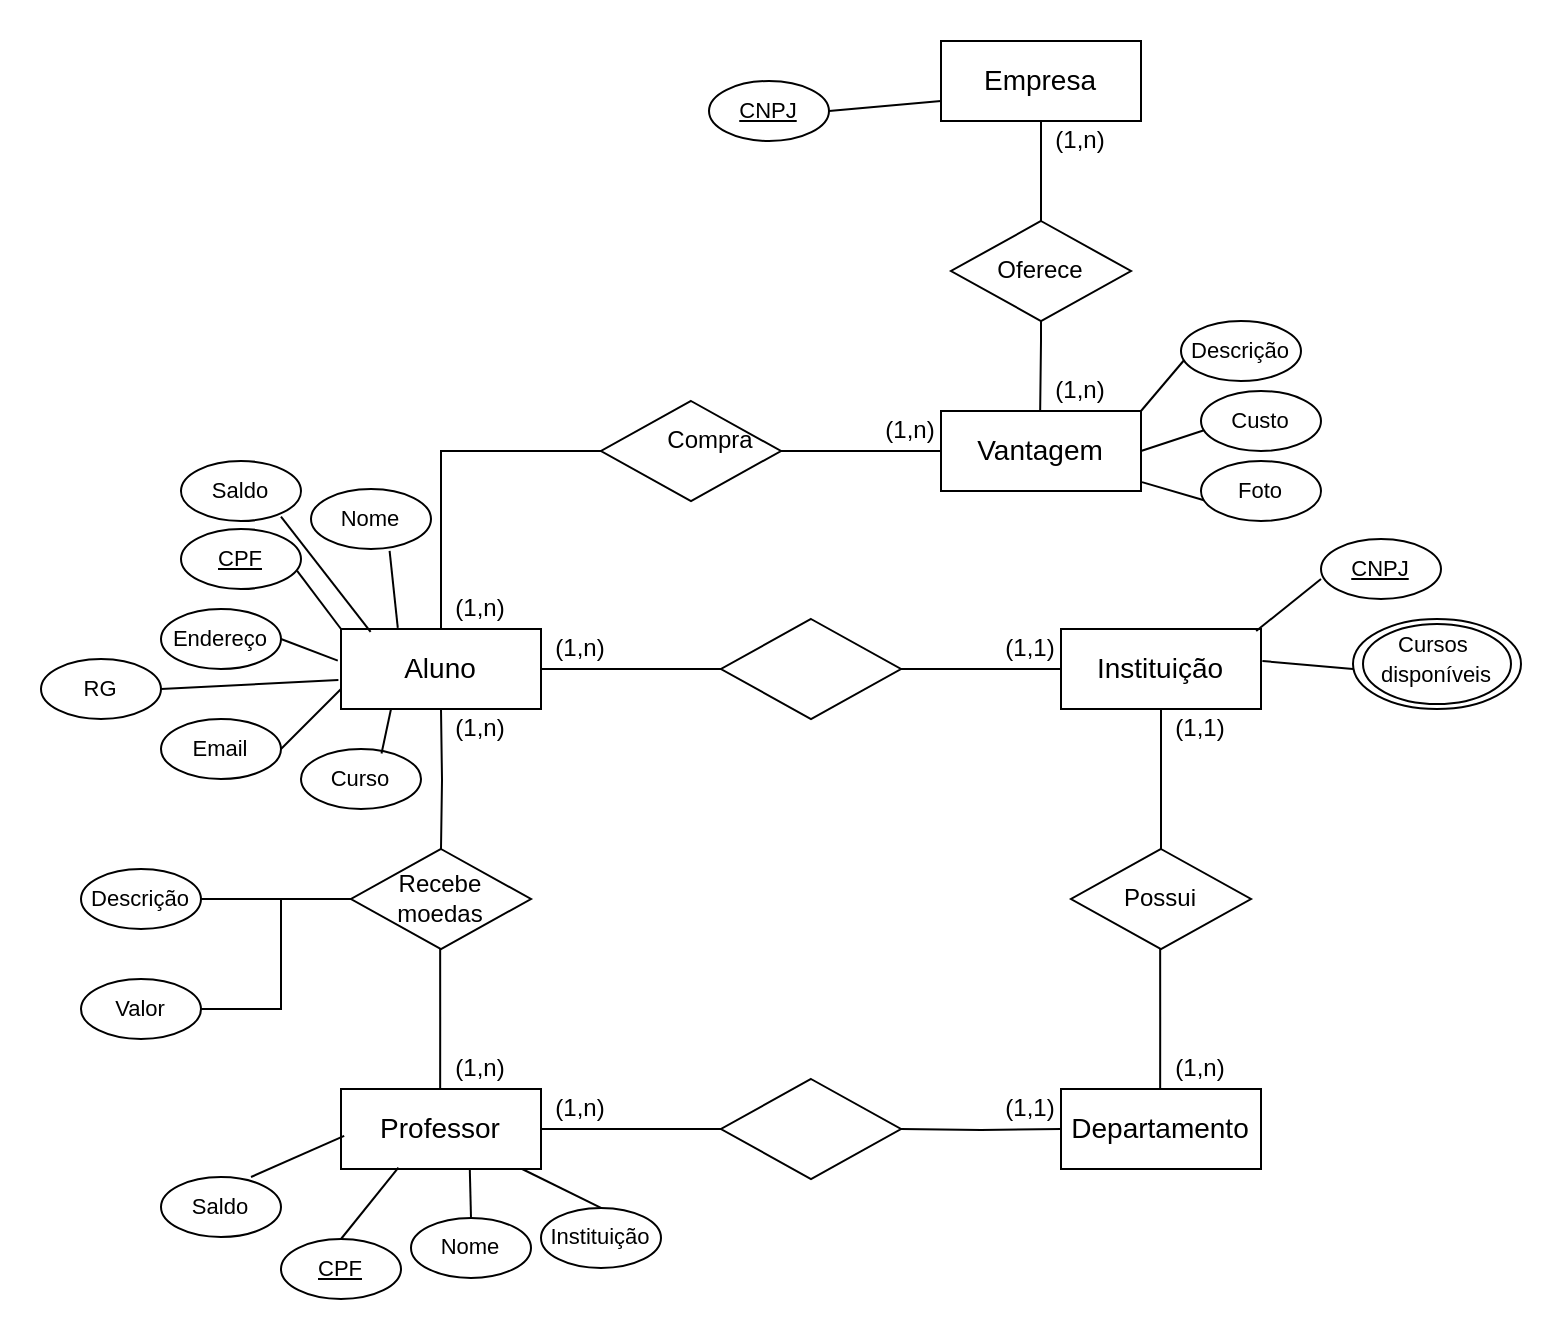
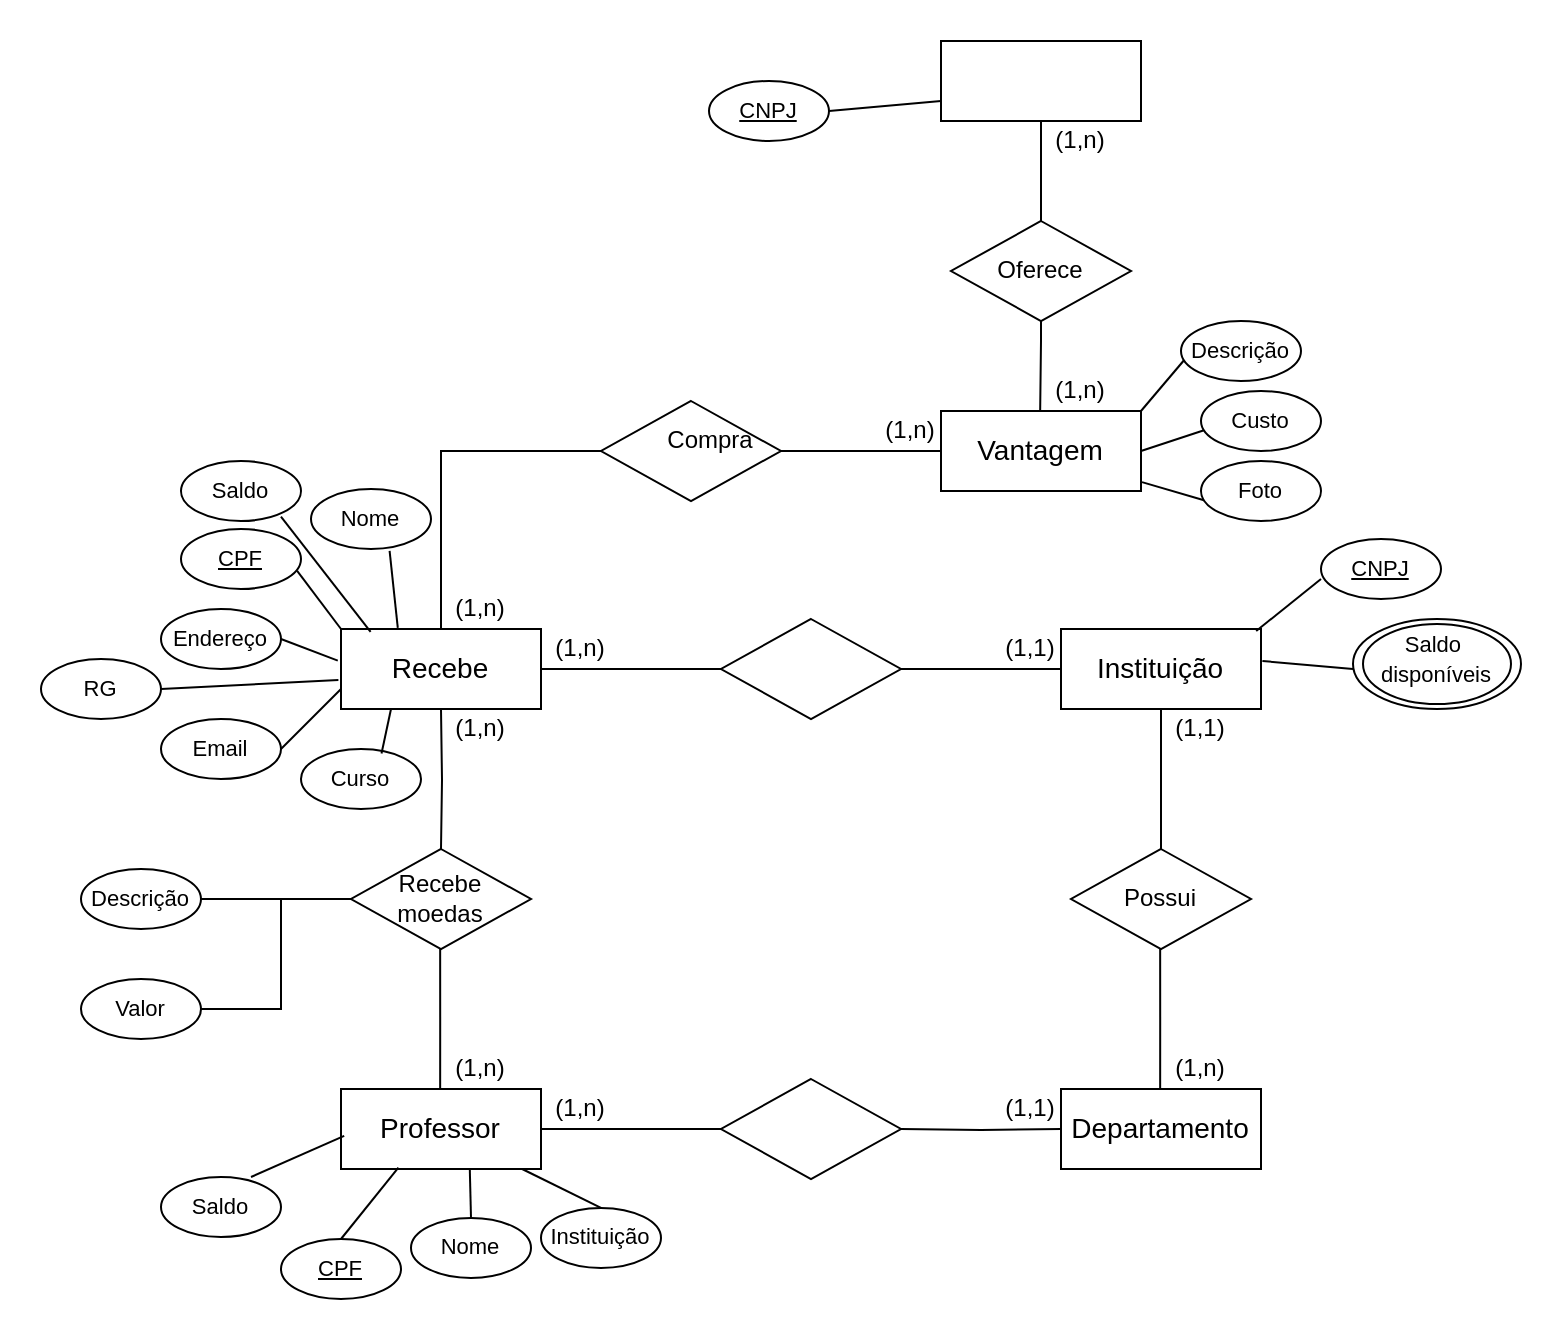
(1041, 81) -> none
(1437, 659) -> (1437, 659)
(441, 669) -> (441, 669)
